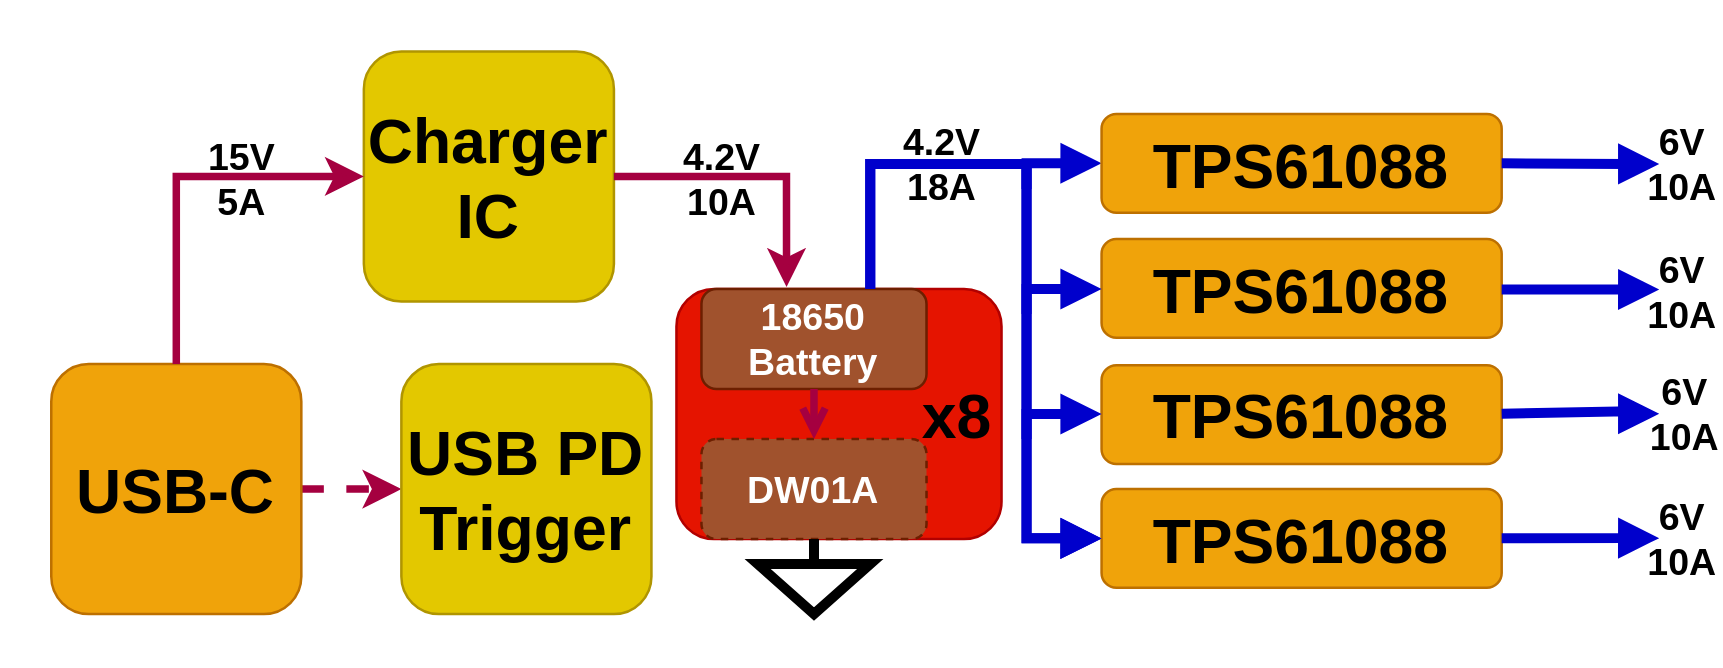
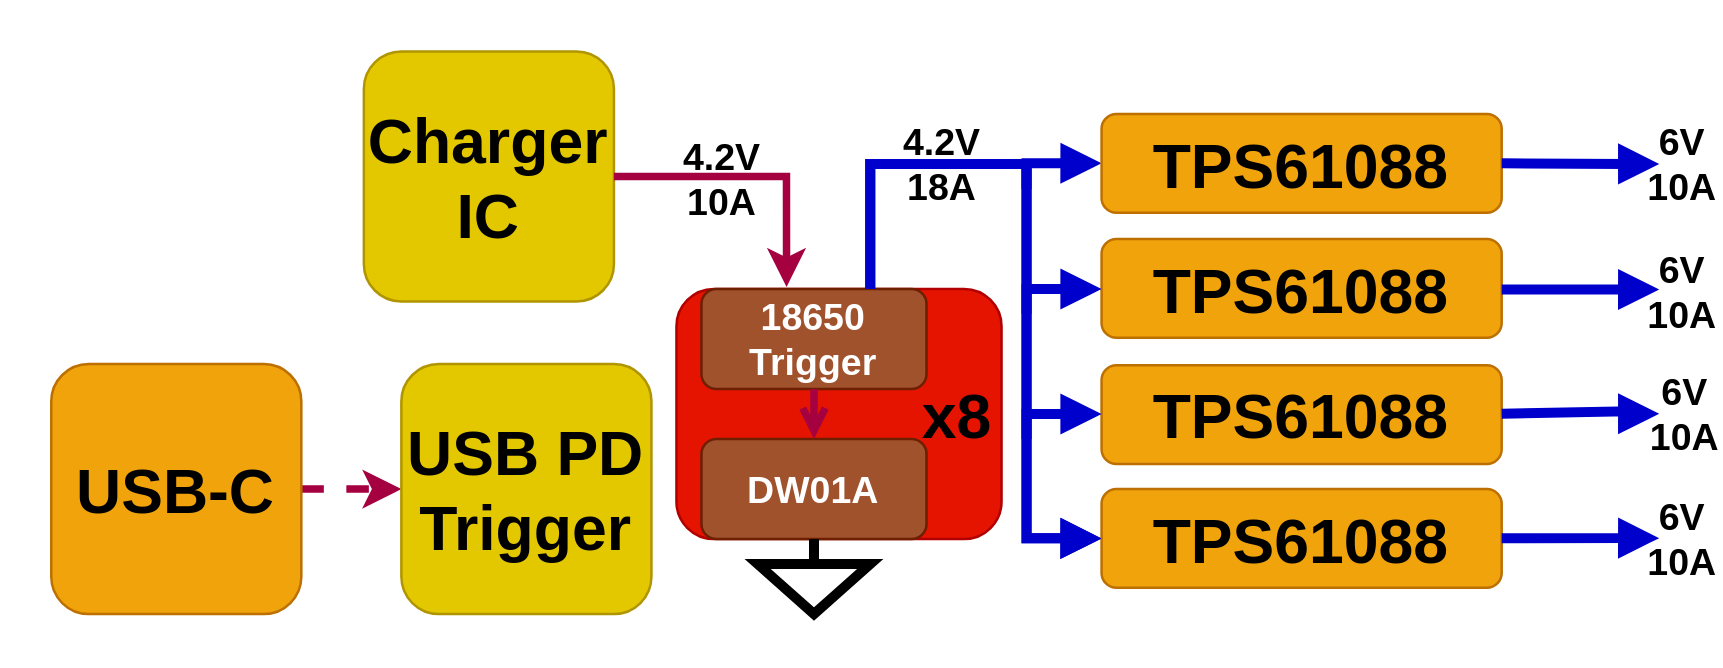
(176, 189) -> none
(814, 339) -> (814, 339)
(814, 489) -> (814, 489)
